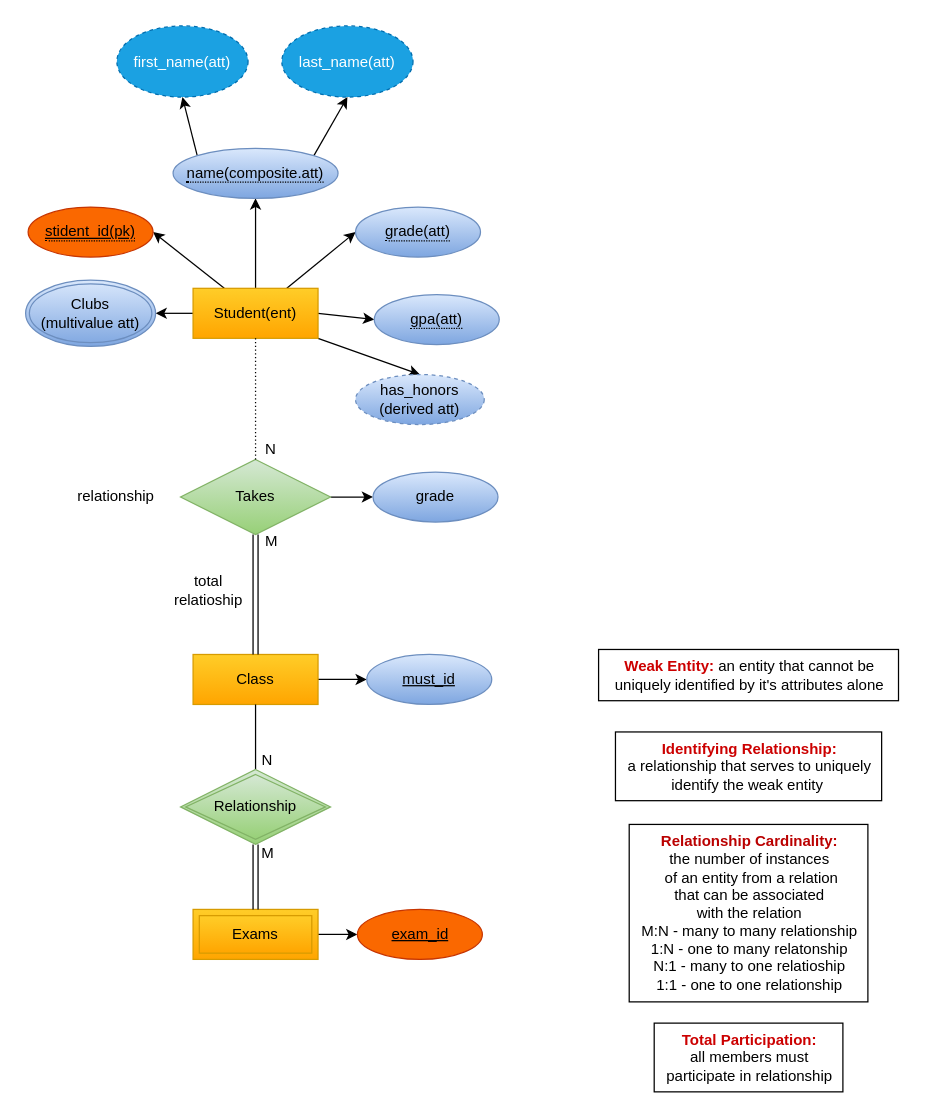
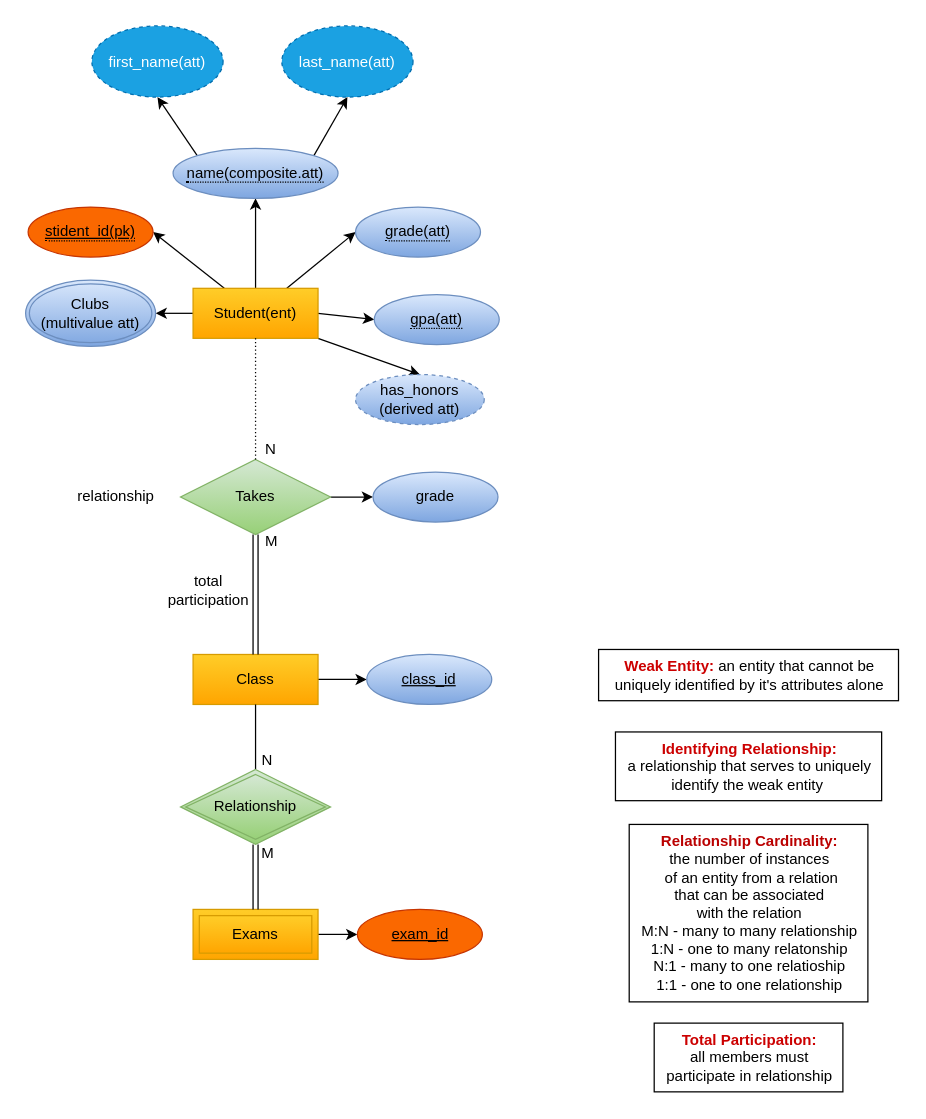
(183, 61) -> (158, 61)
(209, 591) -> (209, 591)
(429, 679) -> (429, 679)
